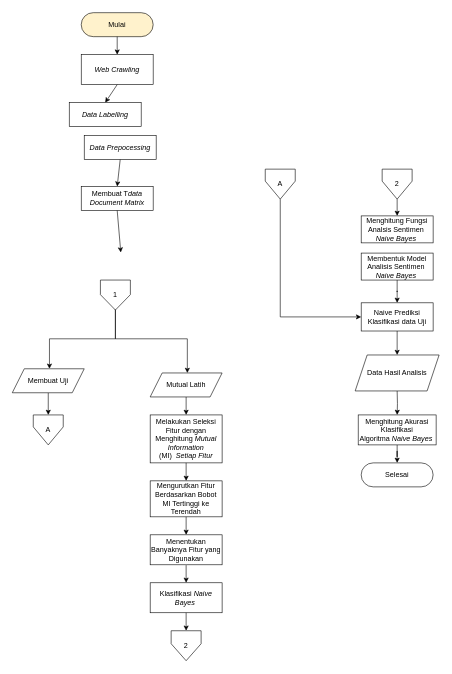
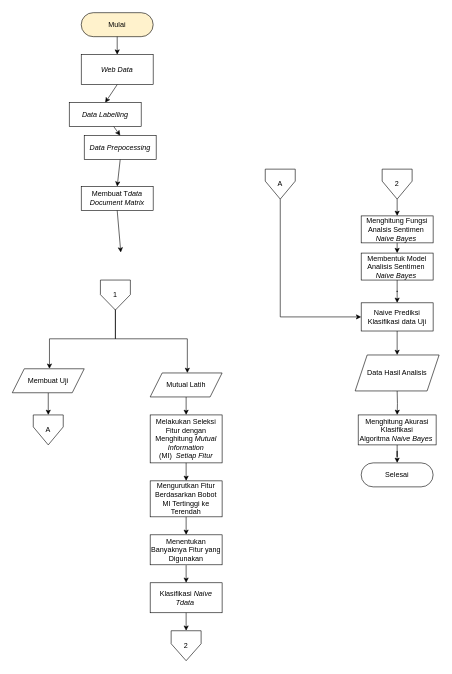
(117, 69) -> (117, 69)
none -> (116, 129)
none -> (398, 247)
(186, 598) -> (186, 598)
